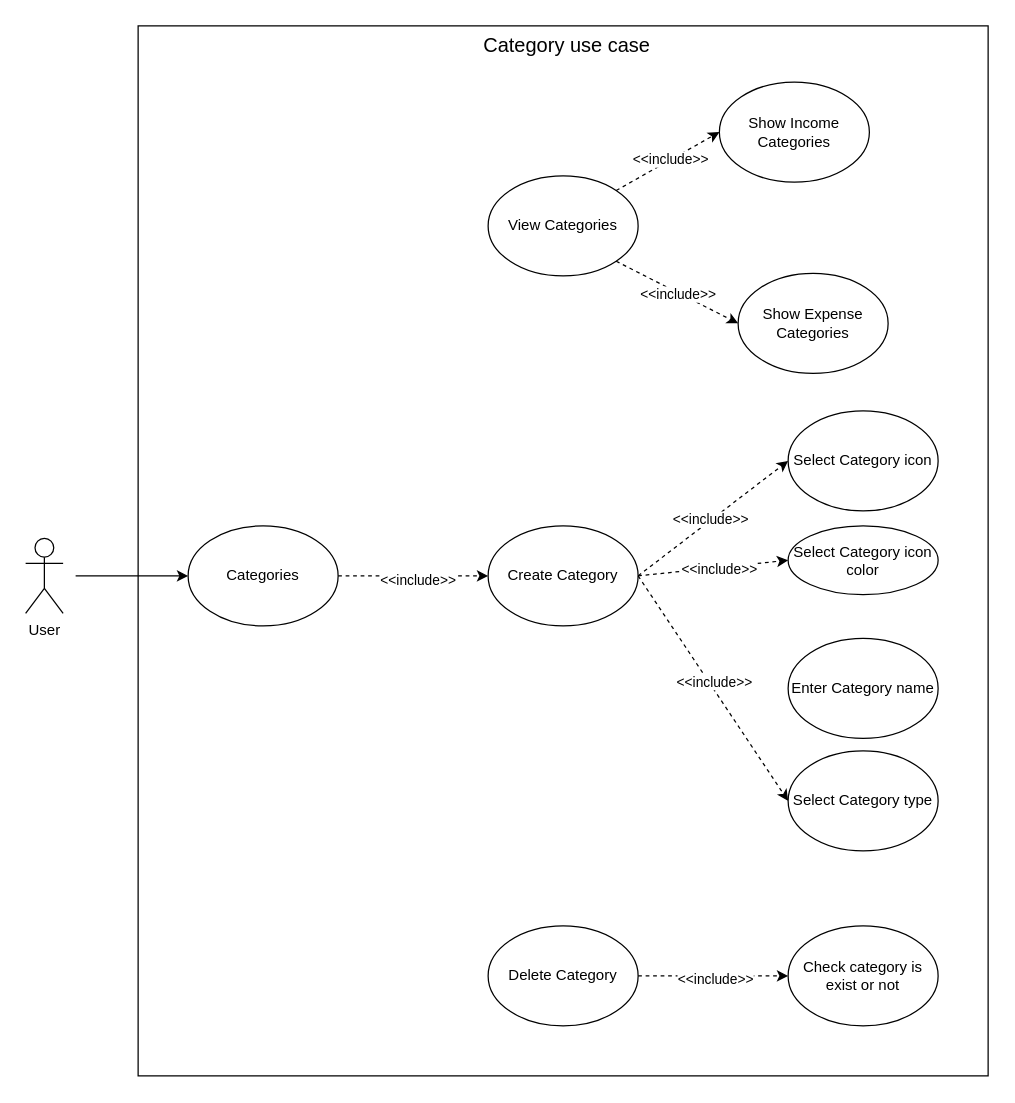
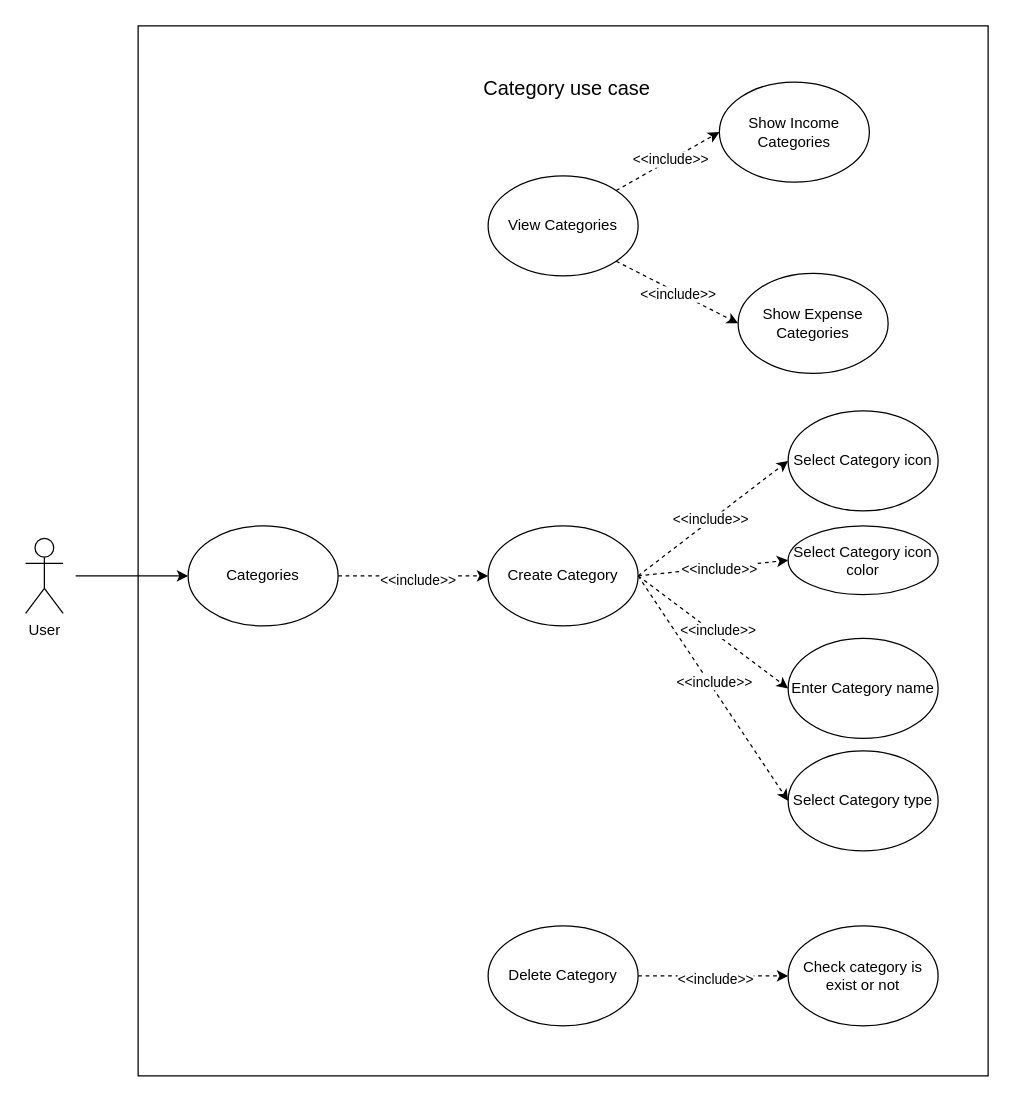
(569, 44) -> (569, 88)
none -> (713, 632)
